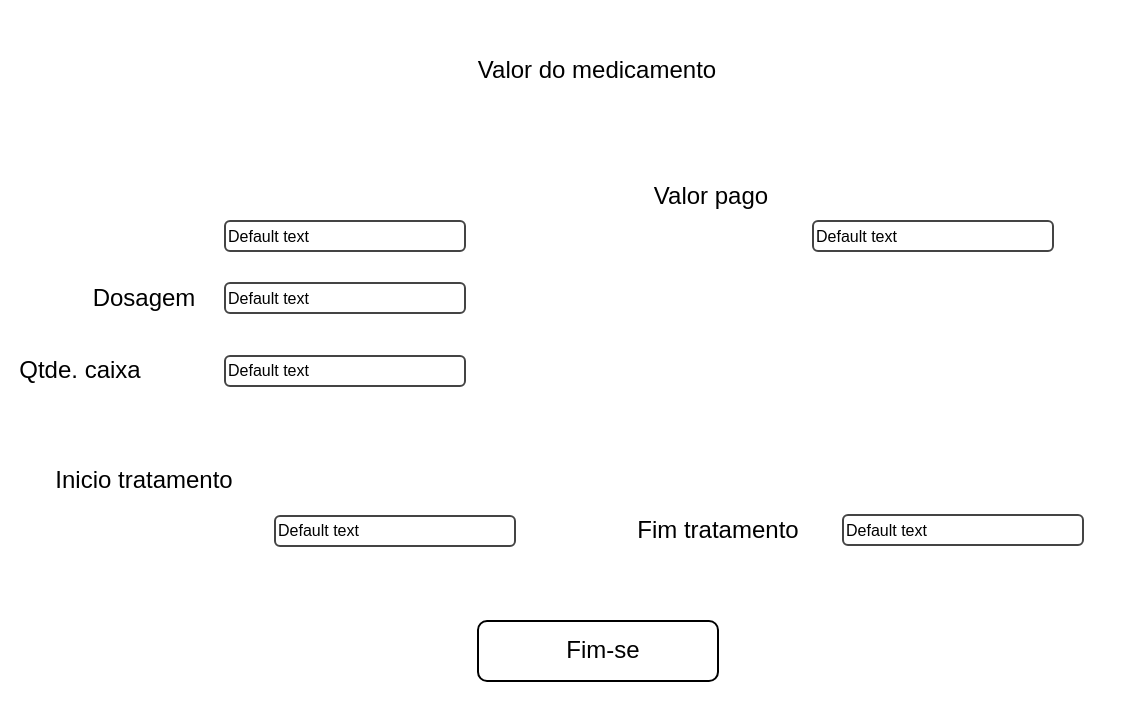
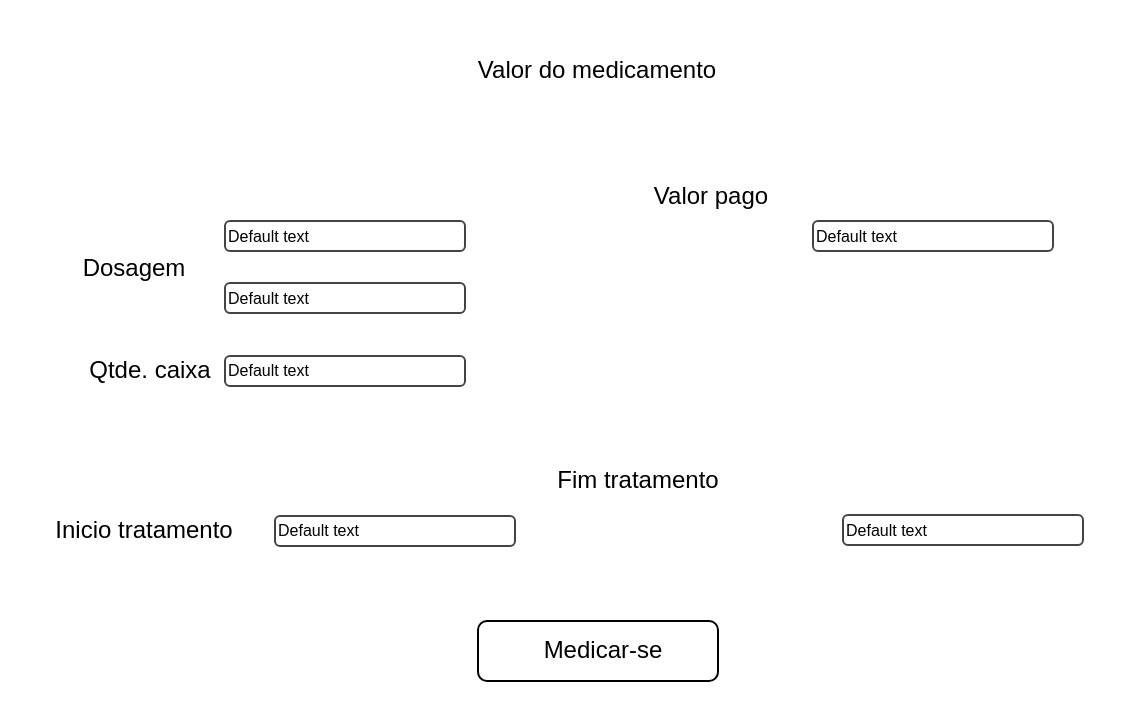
(145, 298) -> (135, 268)
(81, 371) -> (151, 371)
(145, 481) -> (145, 531)
(719, 531) -> (639, 481)
(604, 651) -> (604, 651)
